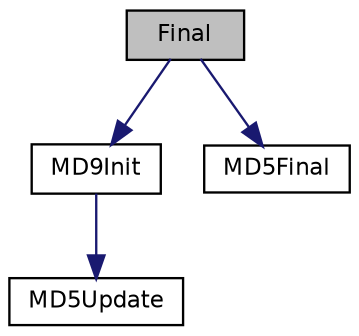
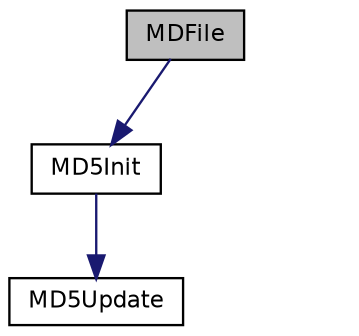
(185, 35) -> (185, 35)
(96, 169) -> (96, 169)
(277, 169) -> none
